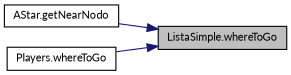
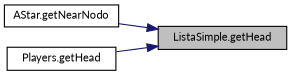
(222, 38) -> (222, 38)
(62, 59) -> (62, 59)
